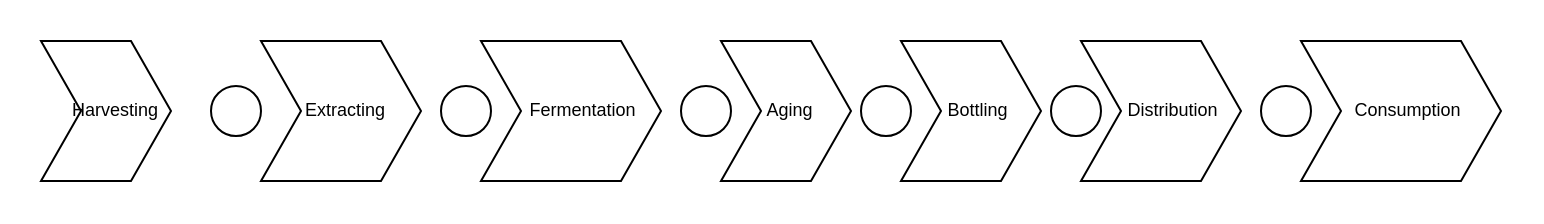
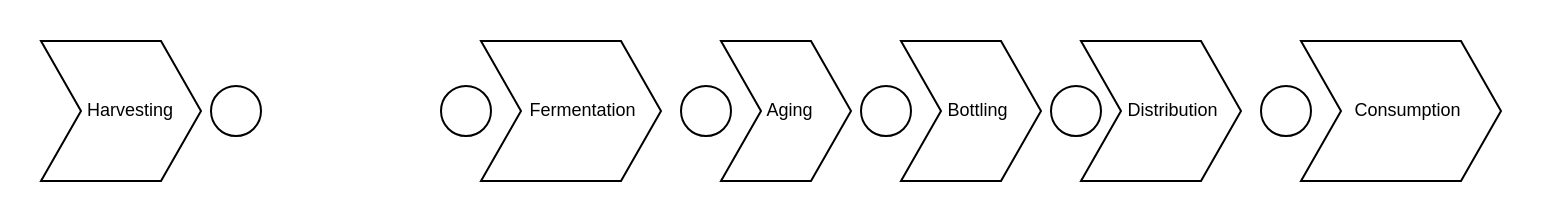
(106, 111) -> (121, 111)
(341, 111) -> none
